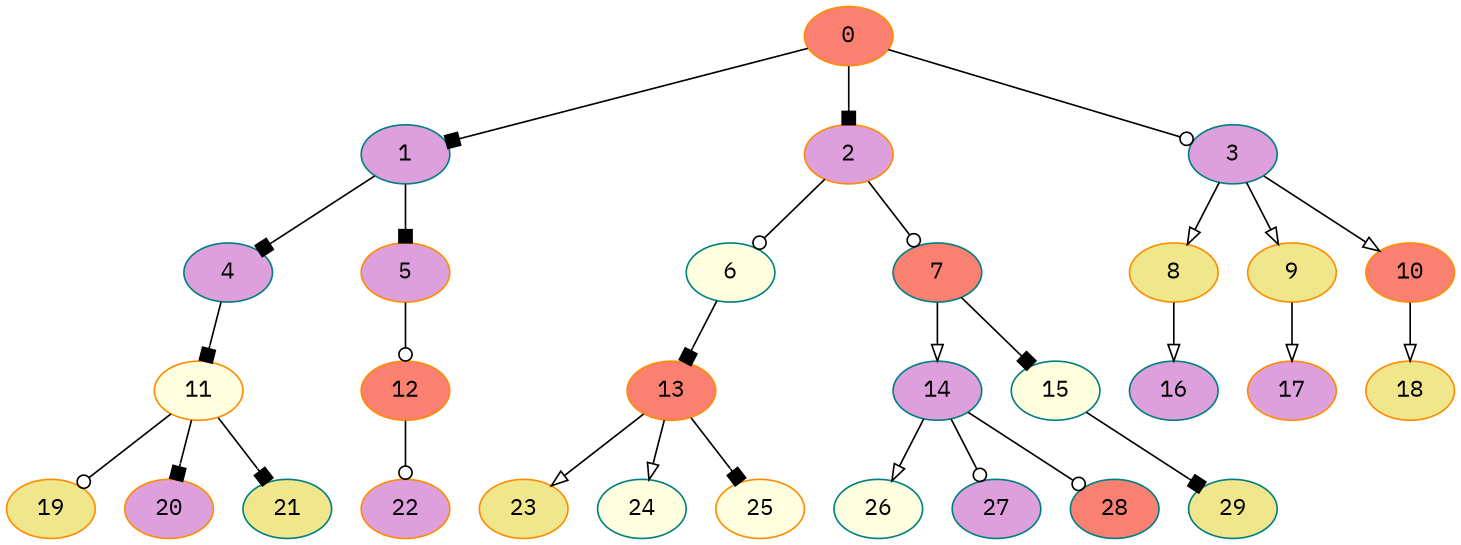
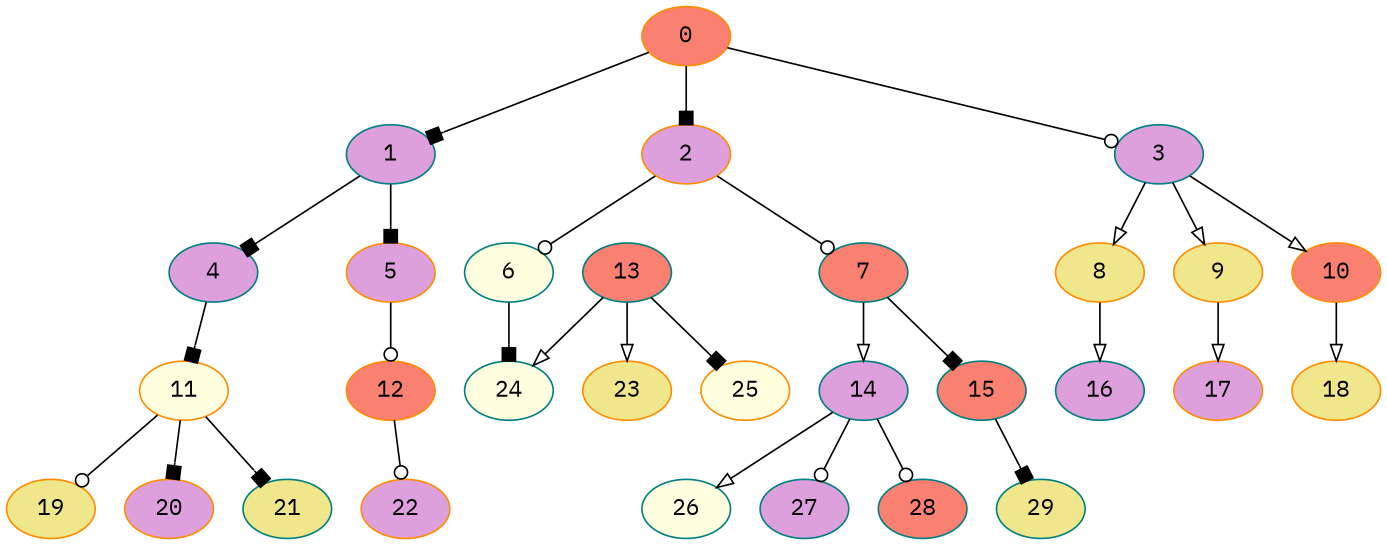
(705, 324) -> (509, 324)
(671, 391) -> (627, 273)
(1056, 391) -> (982, 391)
